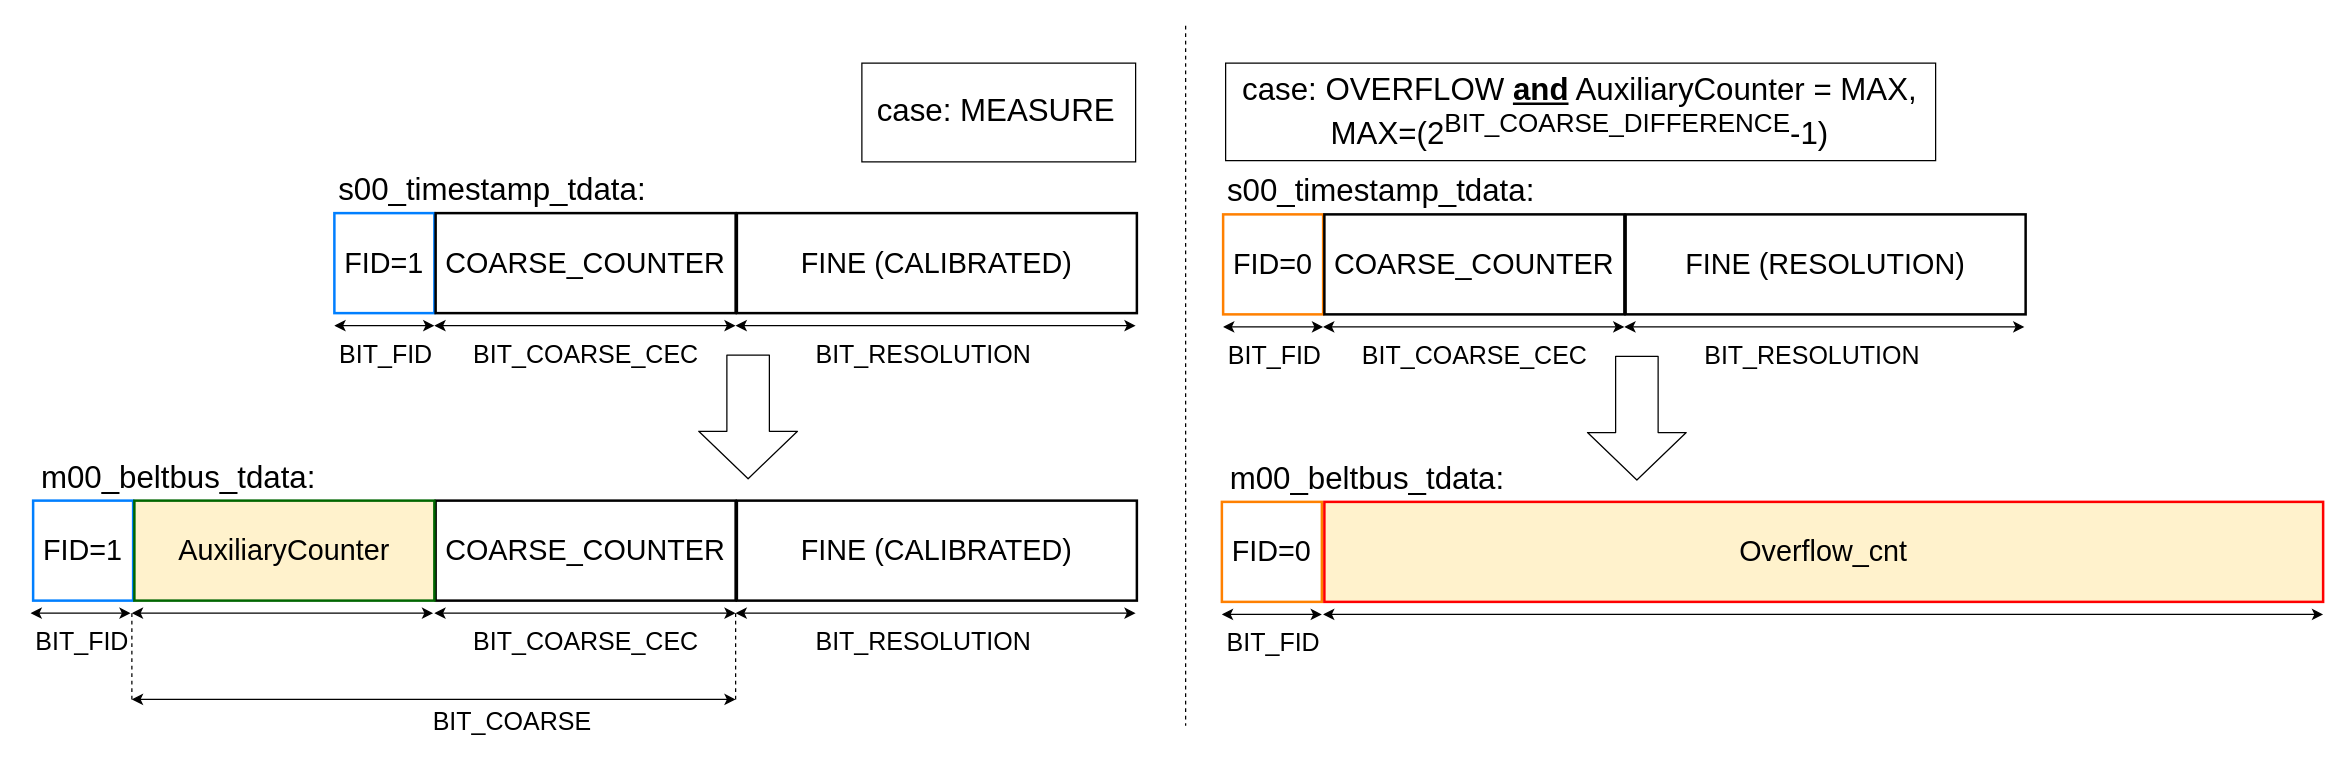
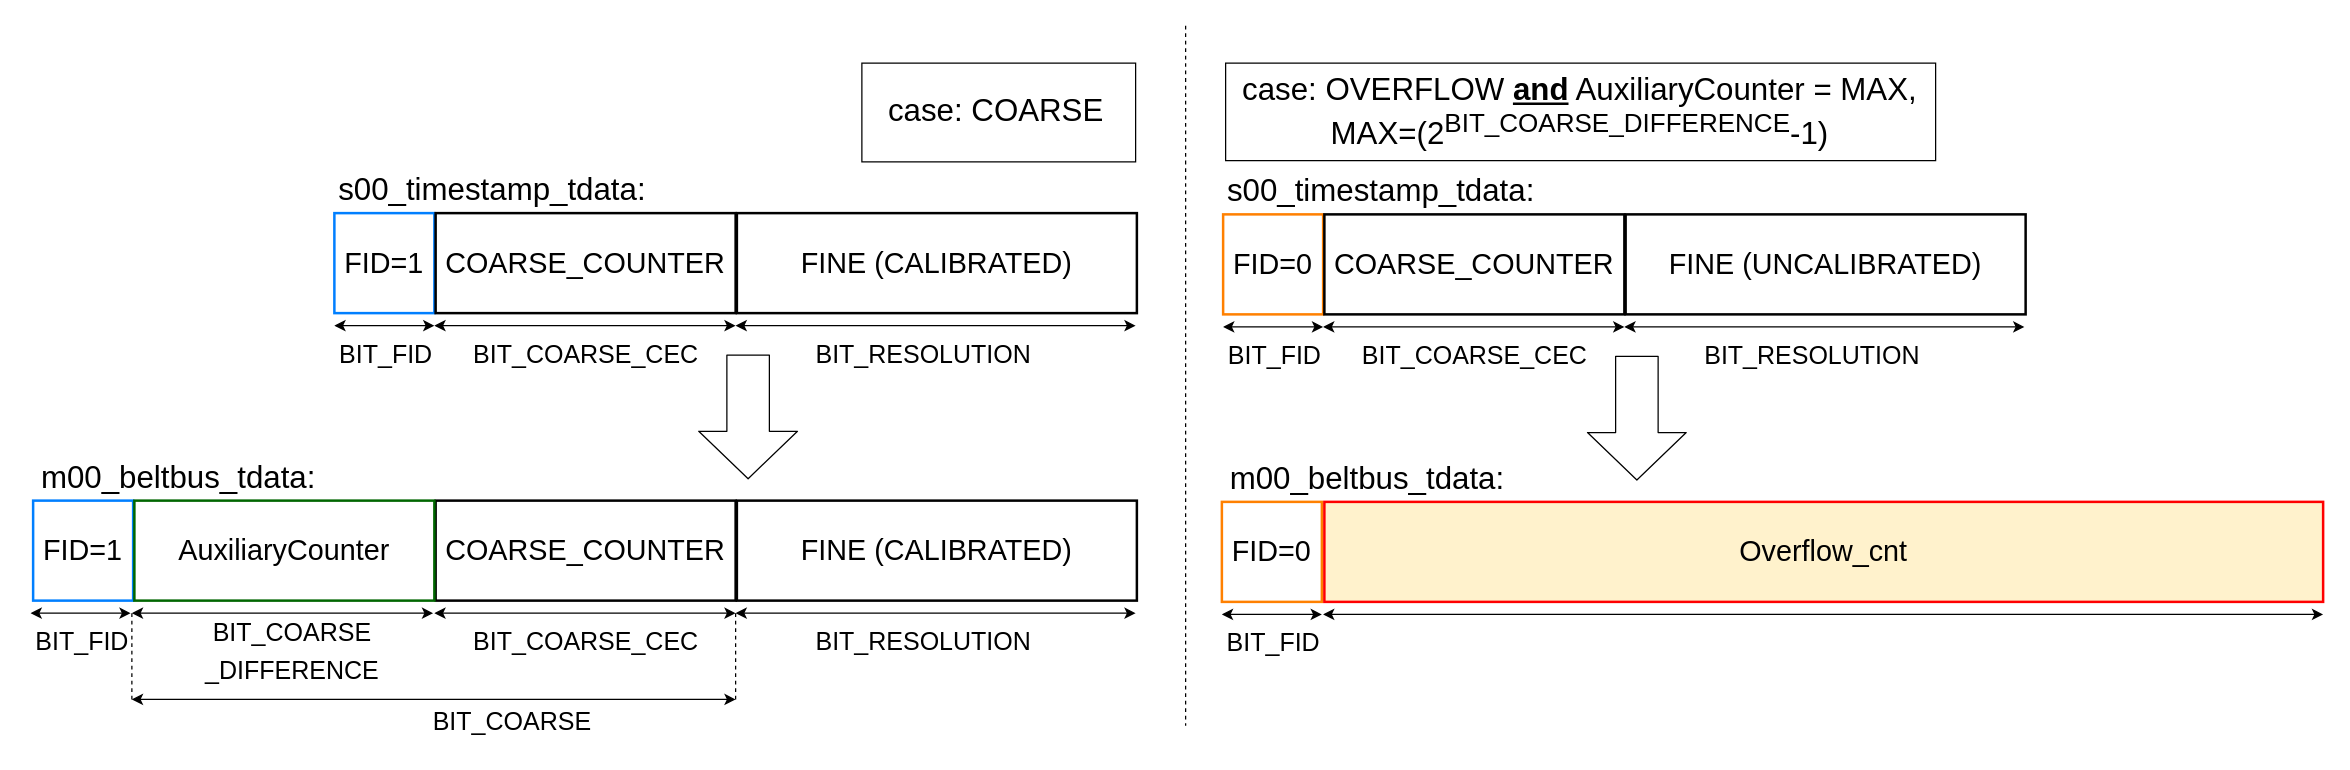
(996, 109) -> (996, 109)
(1826, 264) -> (1826, 264)
(284, 551) -> (284, 551)
none -> (292, 648)
